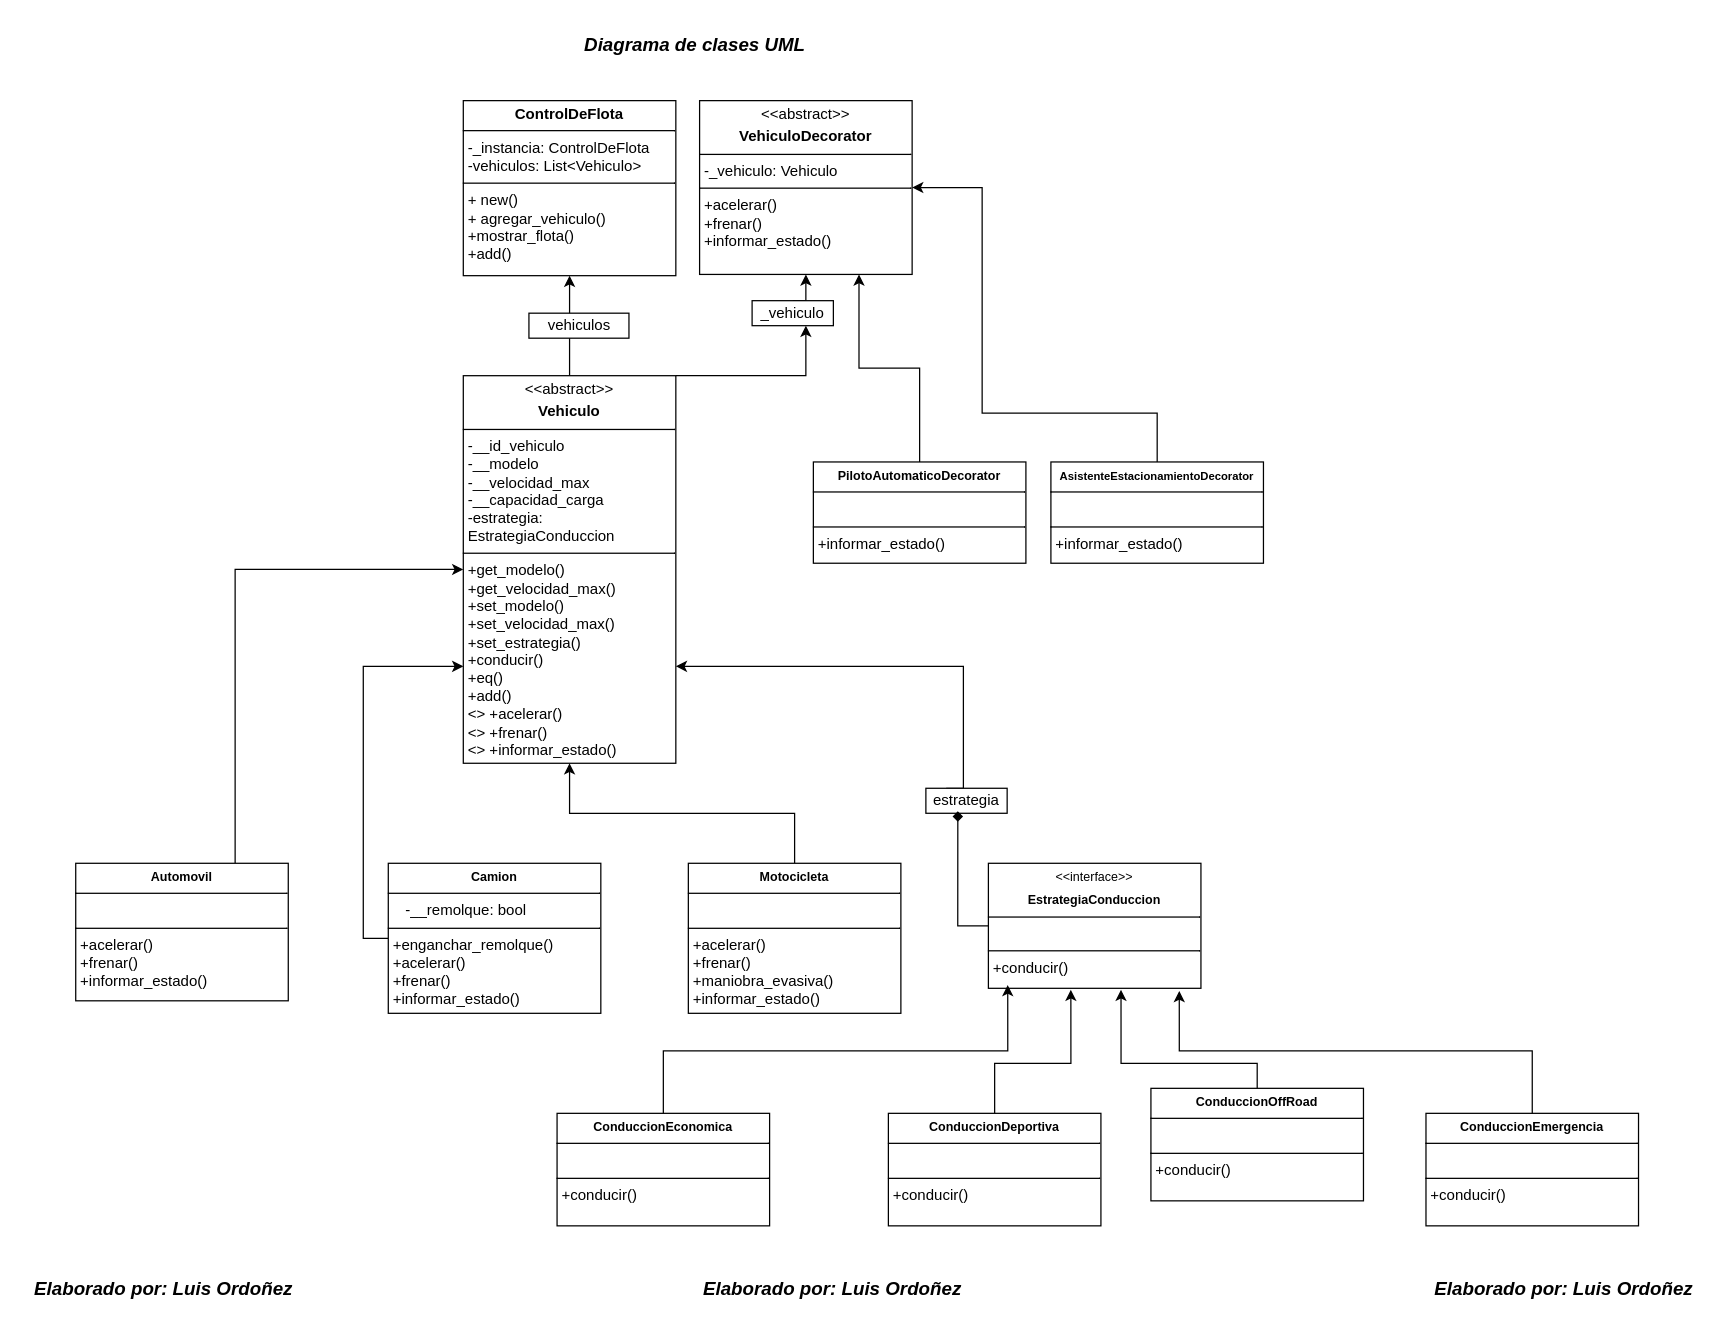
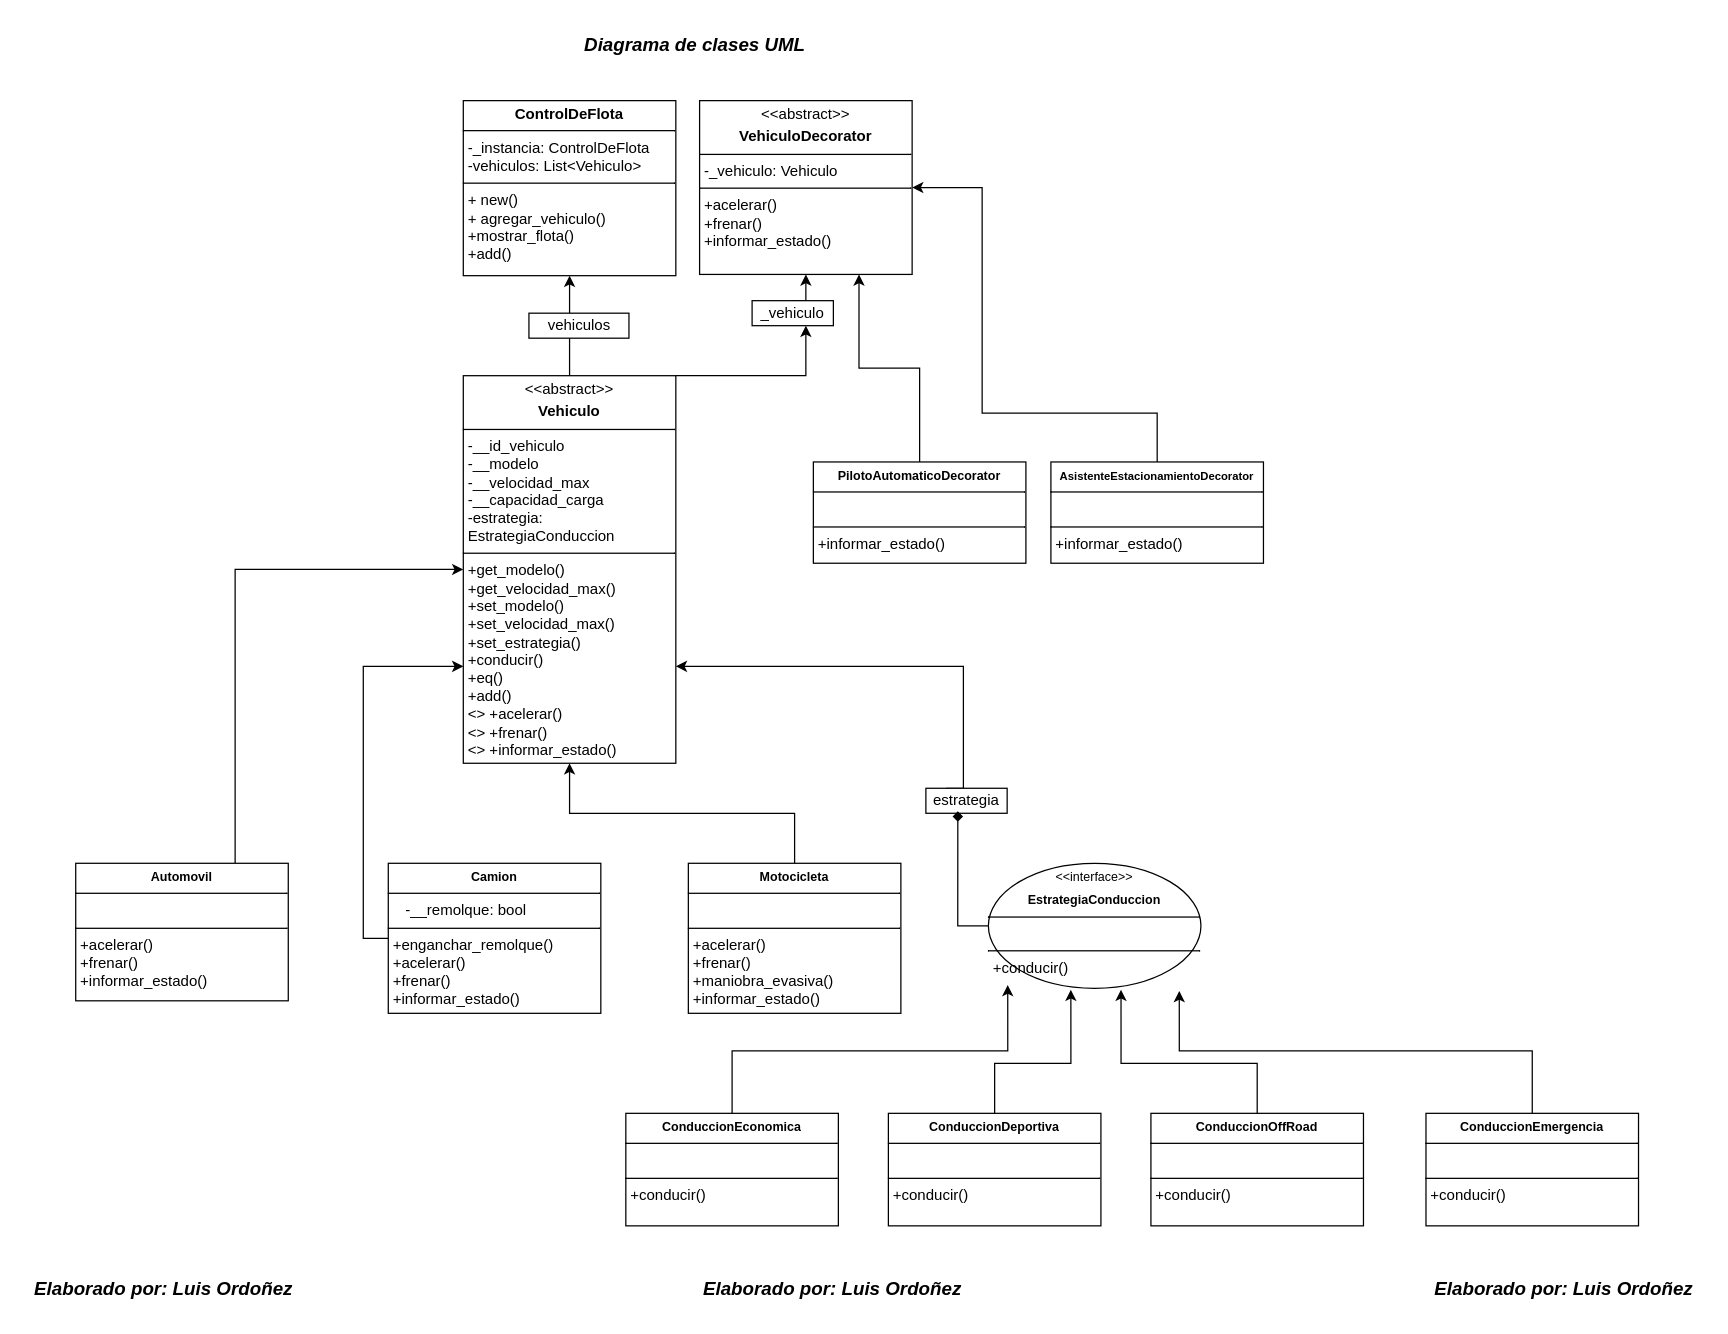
(1094, 926) -> (1094, 926)
(1257, 1144) -> (1257, 1169)
(663, 1169) -> (732, 1169)
